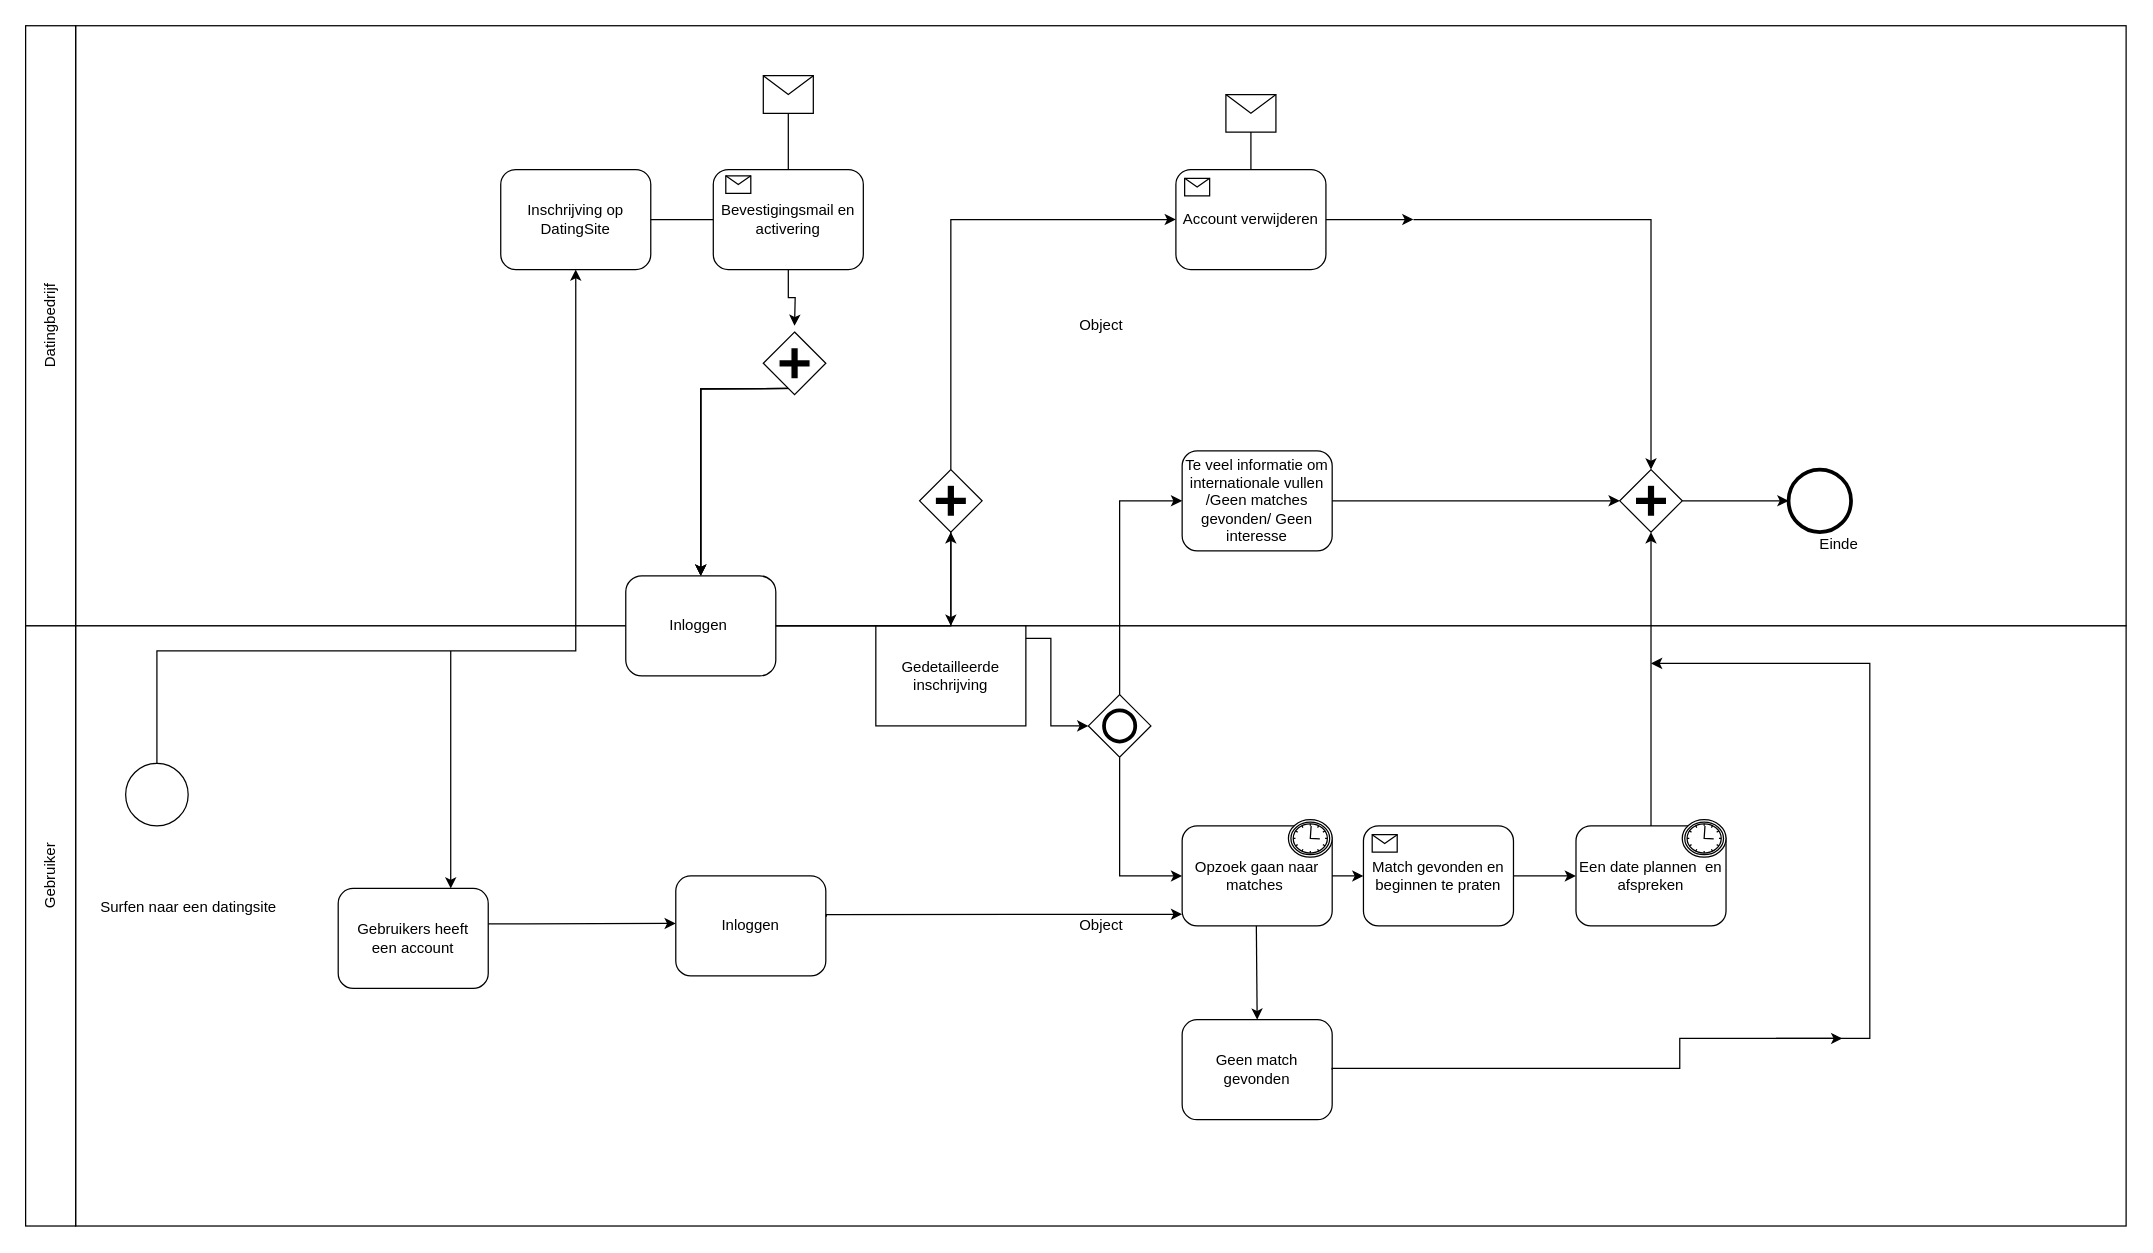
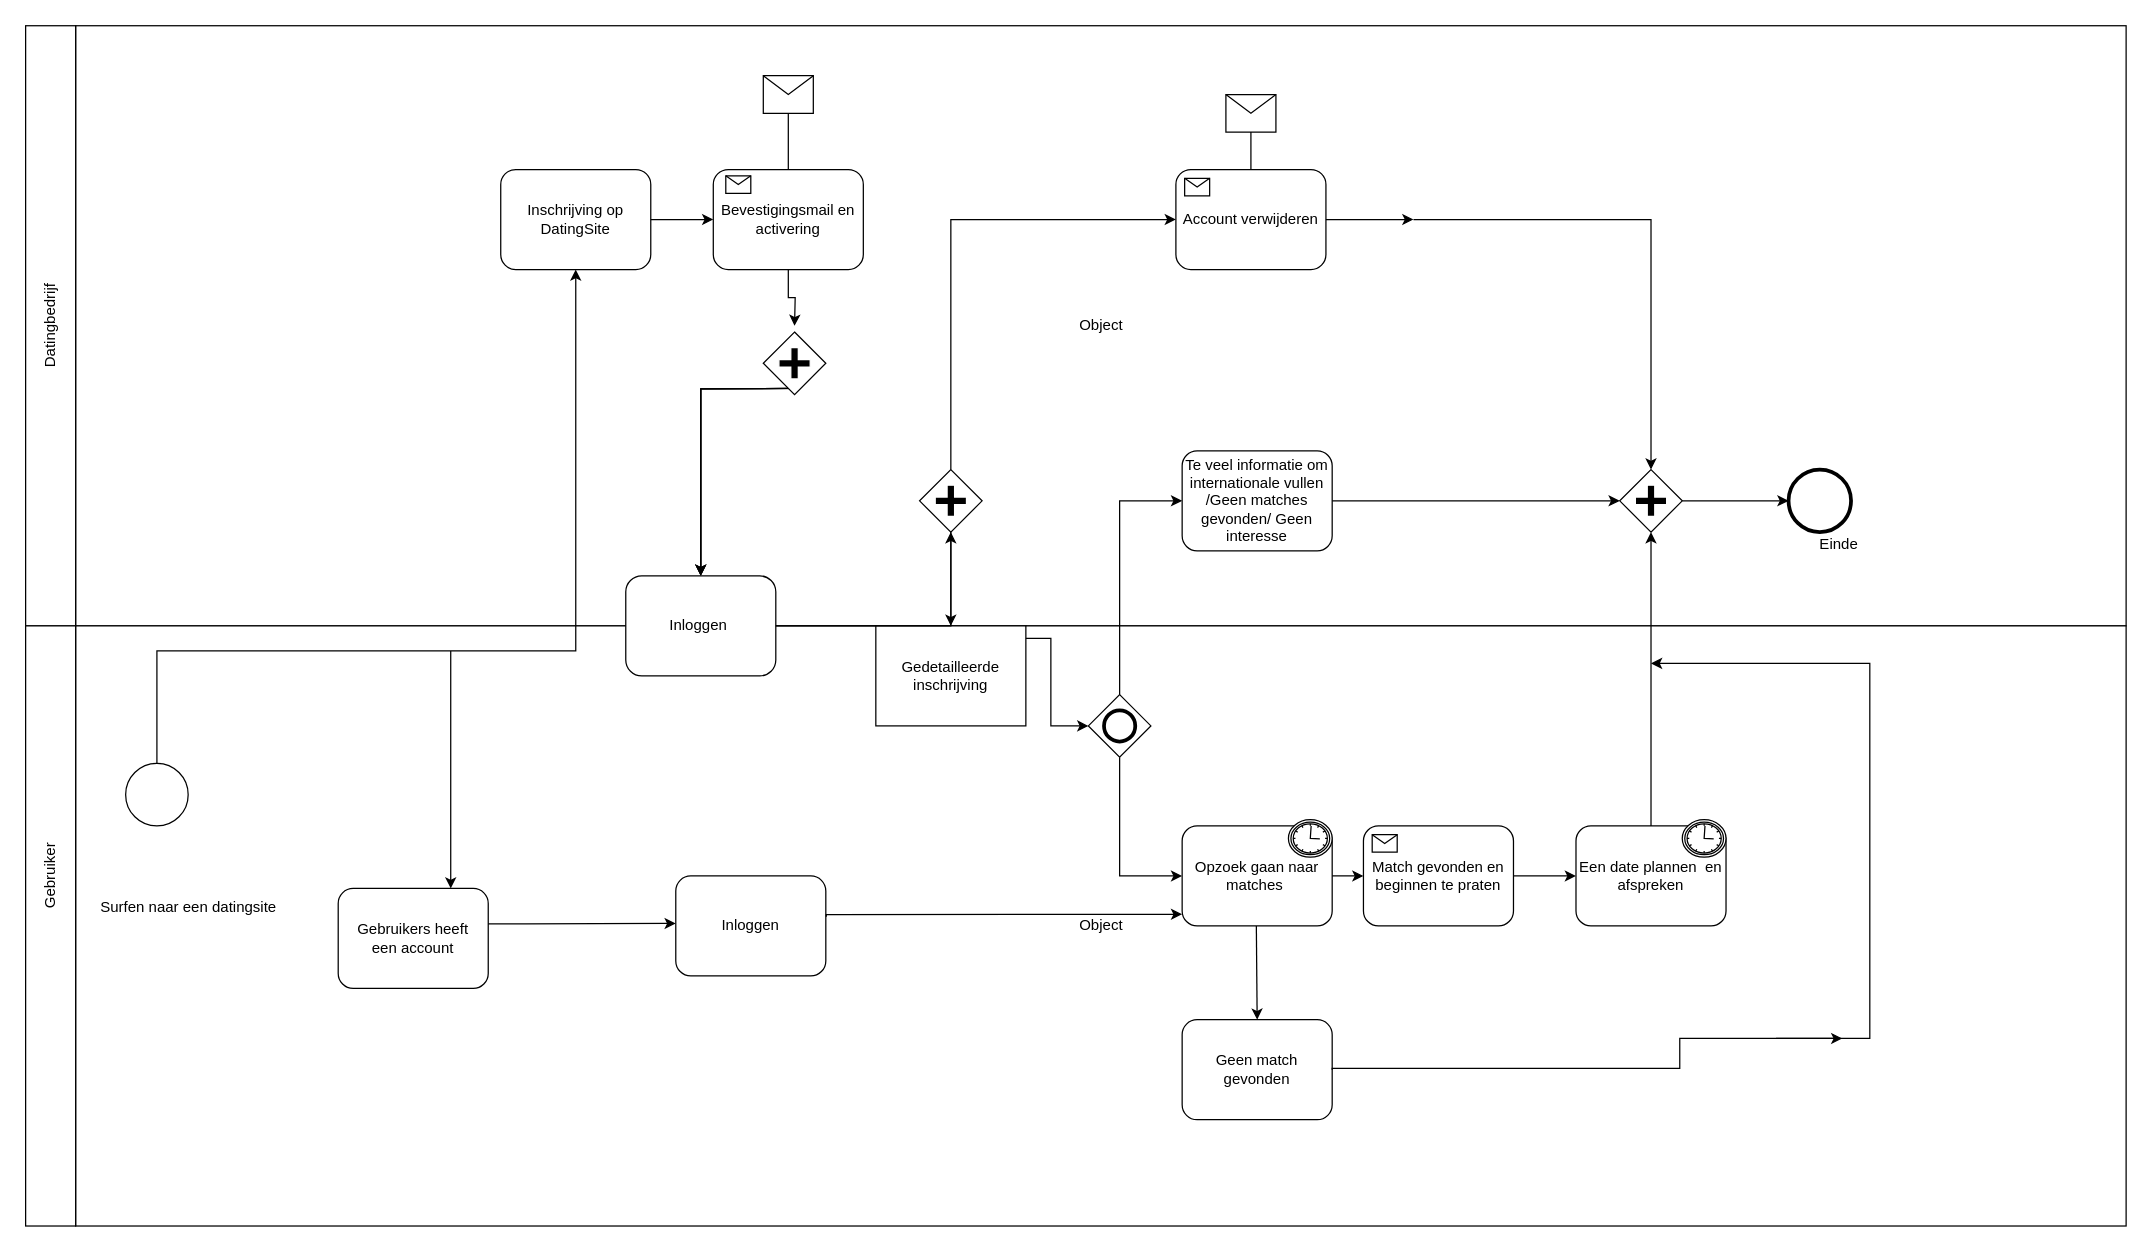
(707, 219) -> (703, 219)
